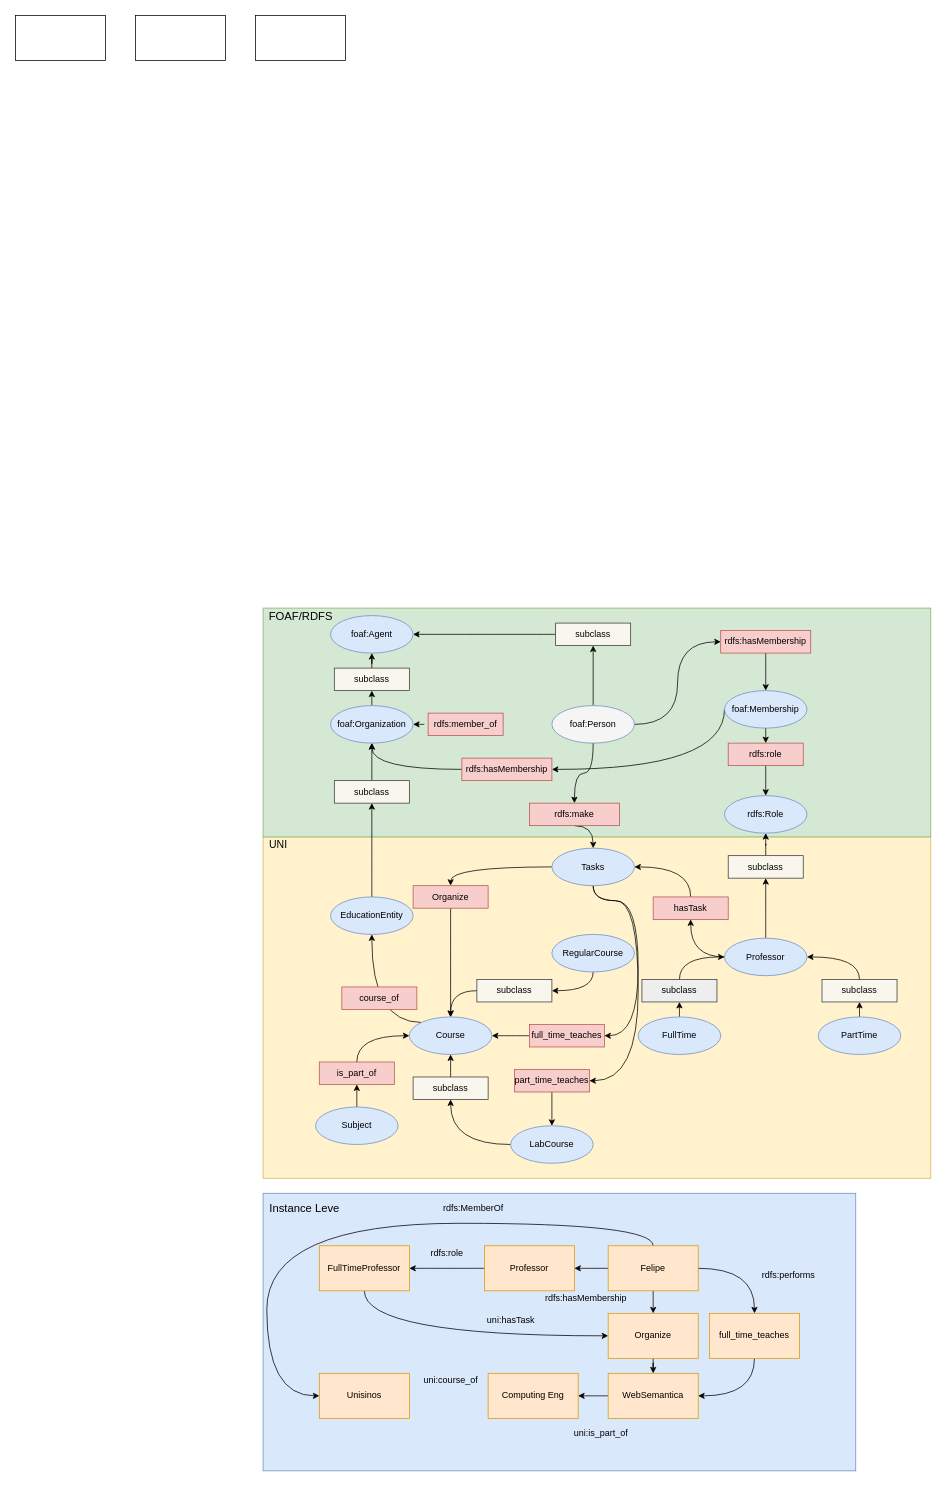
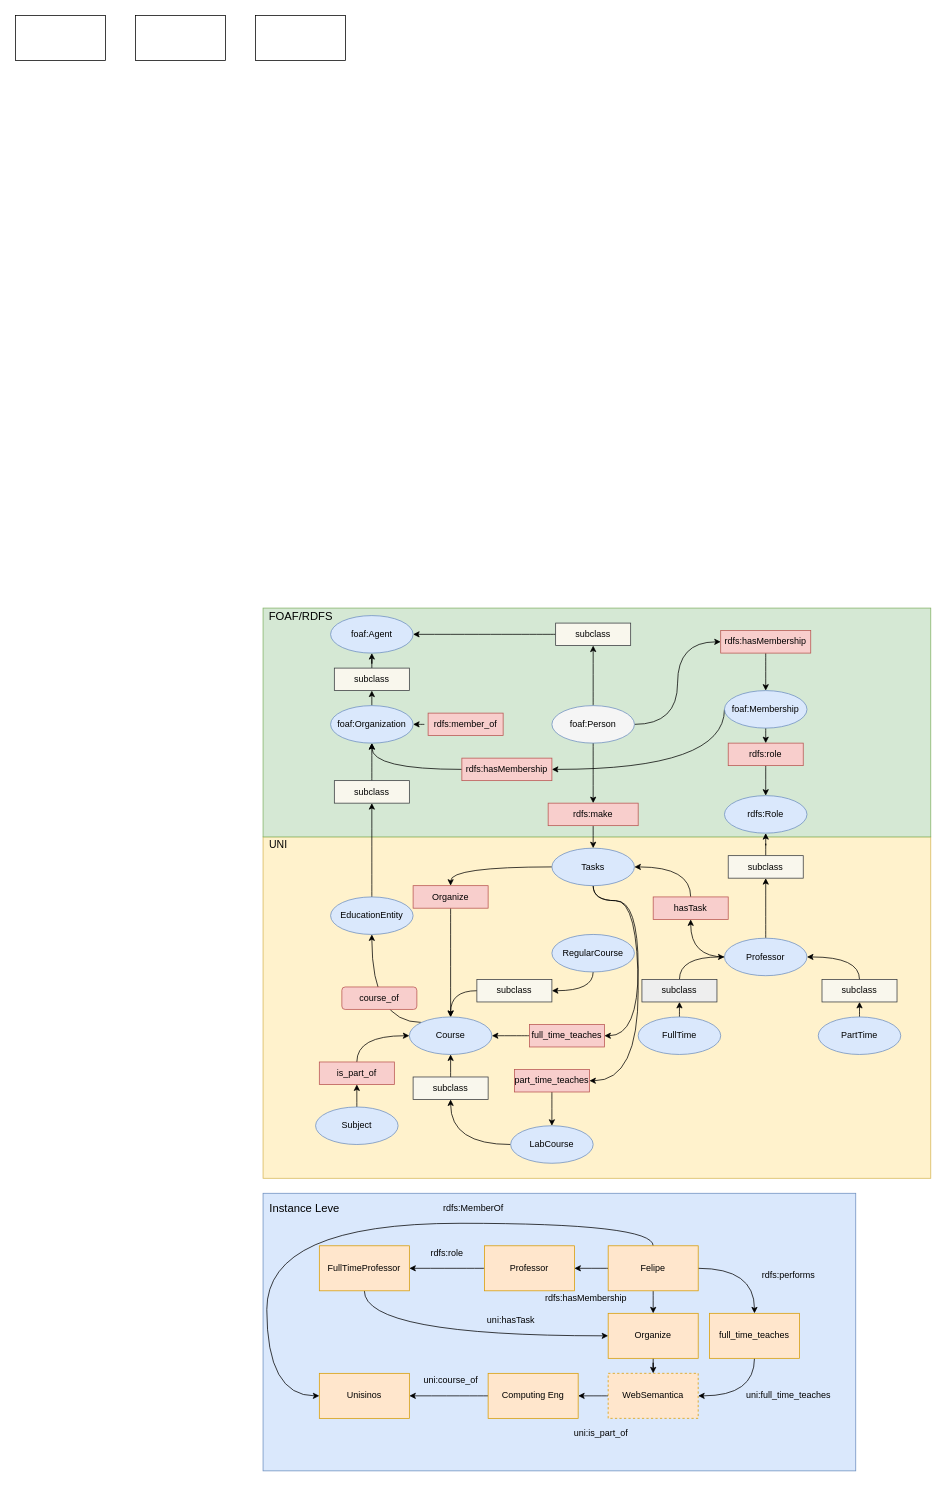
(574, 814) -> (593, 814)
(379, 998) -> (379, 998)
none -> (416, 1395)
(653, 1395) -> (653, 1395)
none -> (788, 1395)
